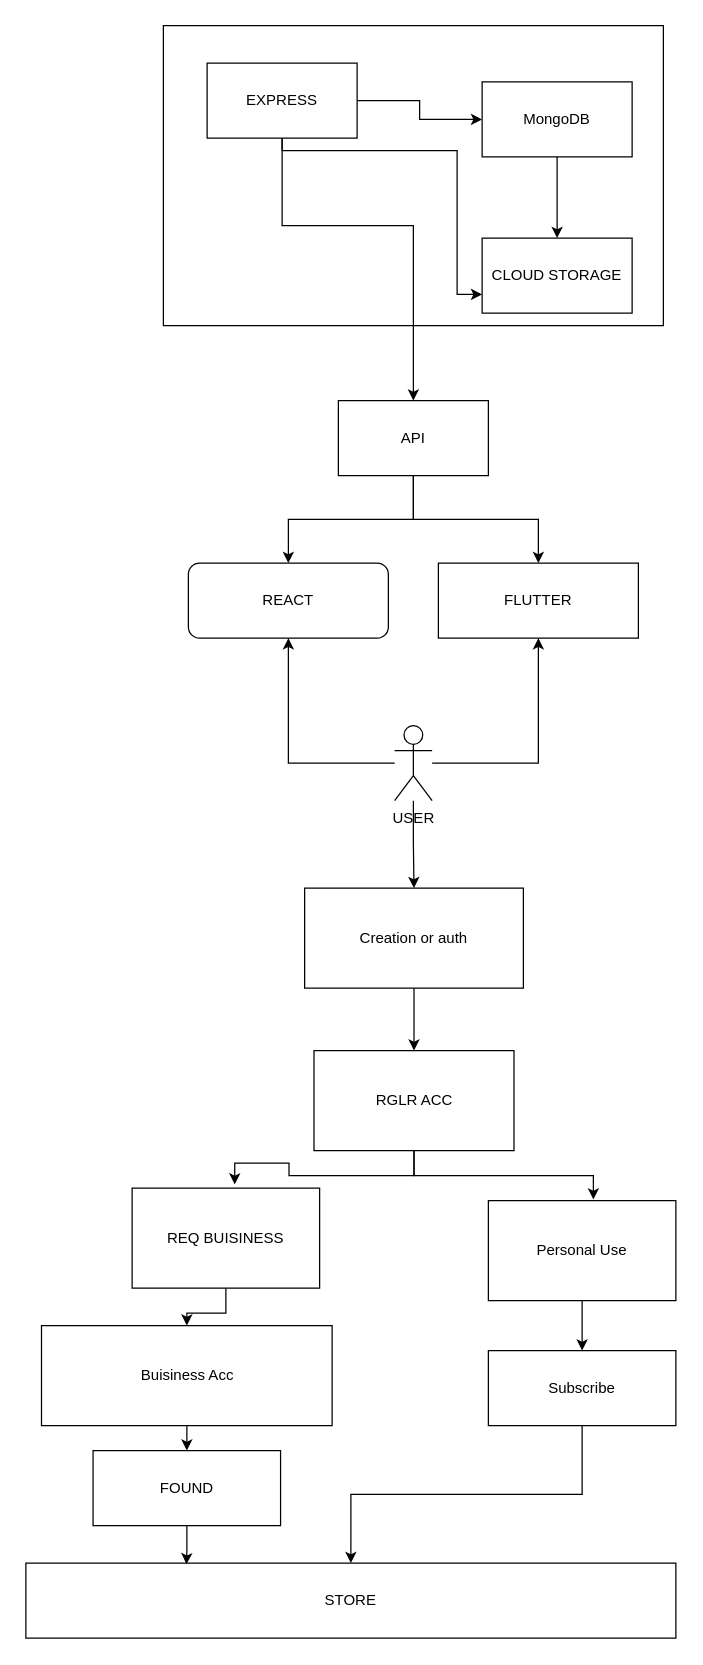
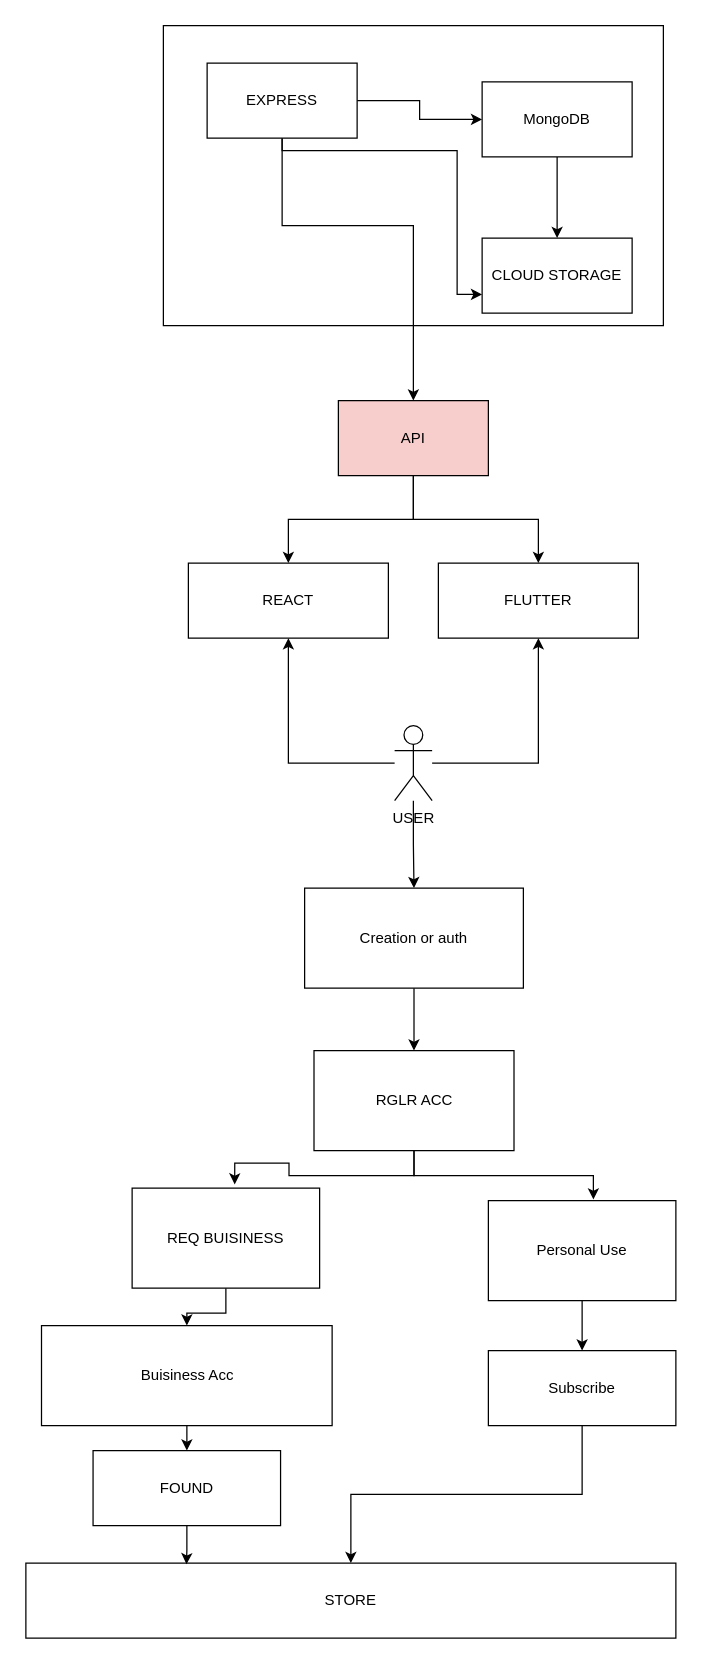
(413, 438) -> (413, 438)
(288, 601) -> (288, 601)
